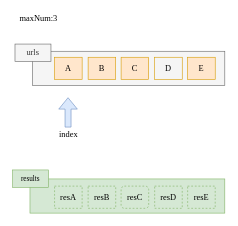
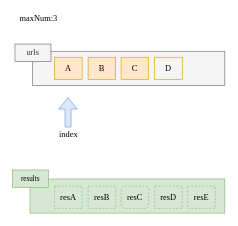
(201, 68) -> none
